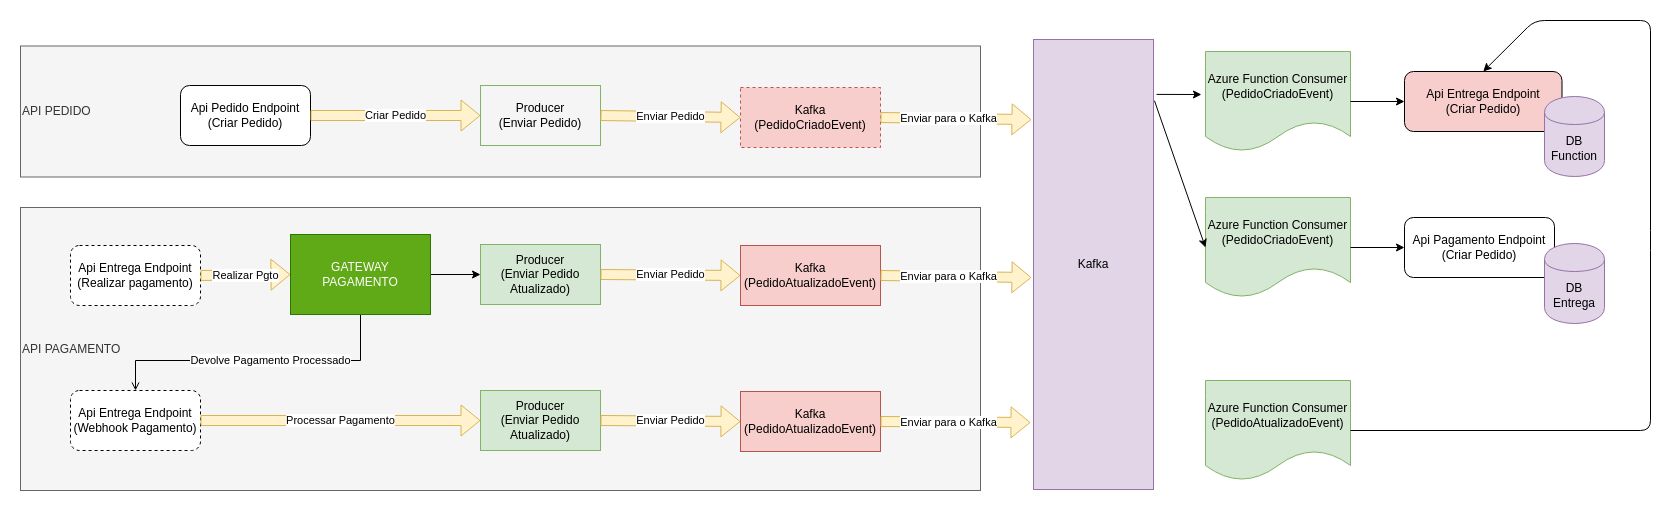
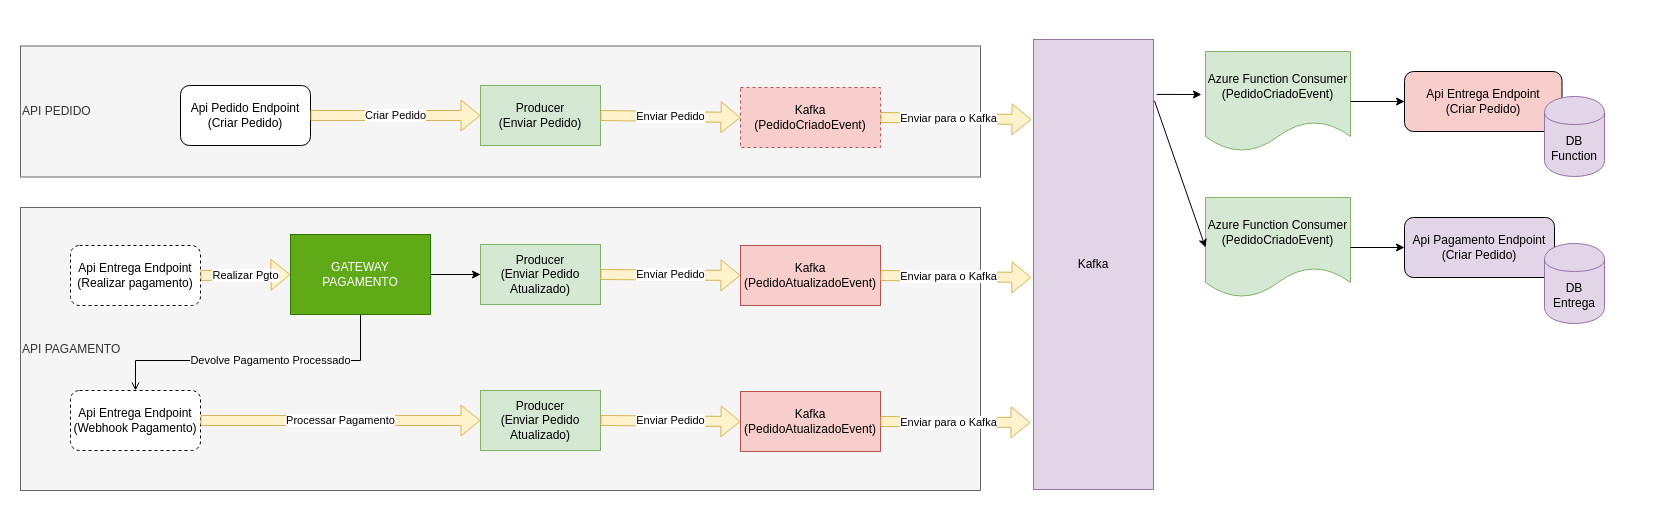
(541, 116) -> (541, 116)
(1480, 248) -> (1480, 248)
(1651, 291) -> none
(1278, 431) -> none
